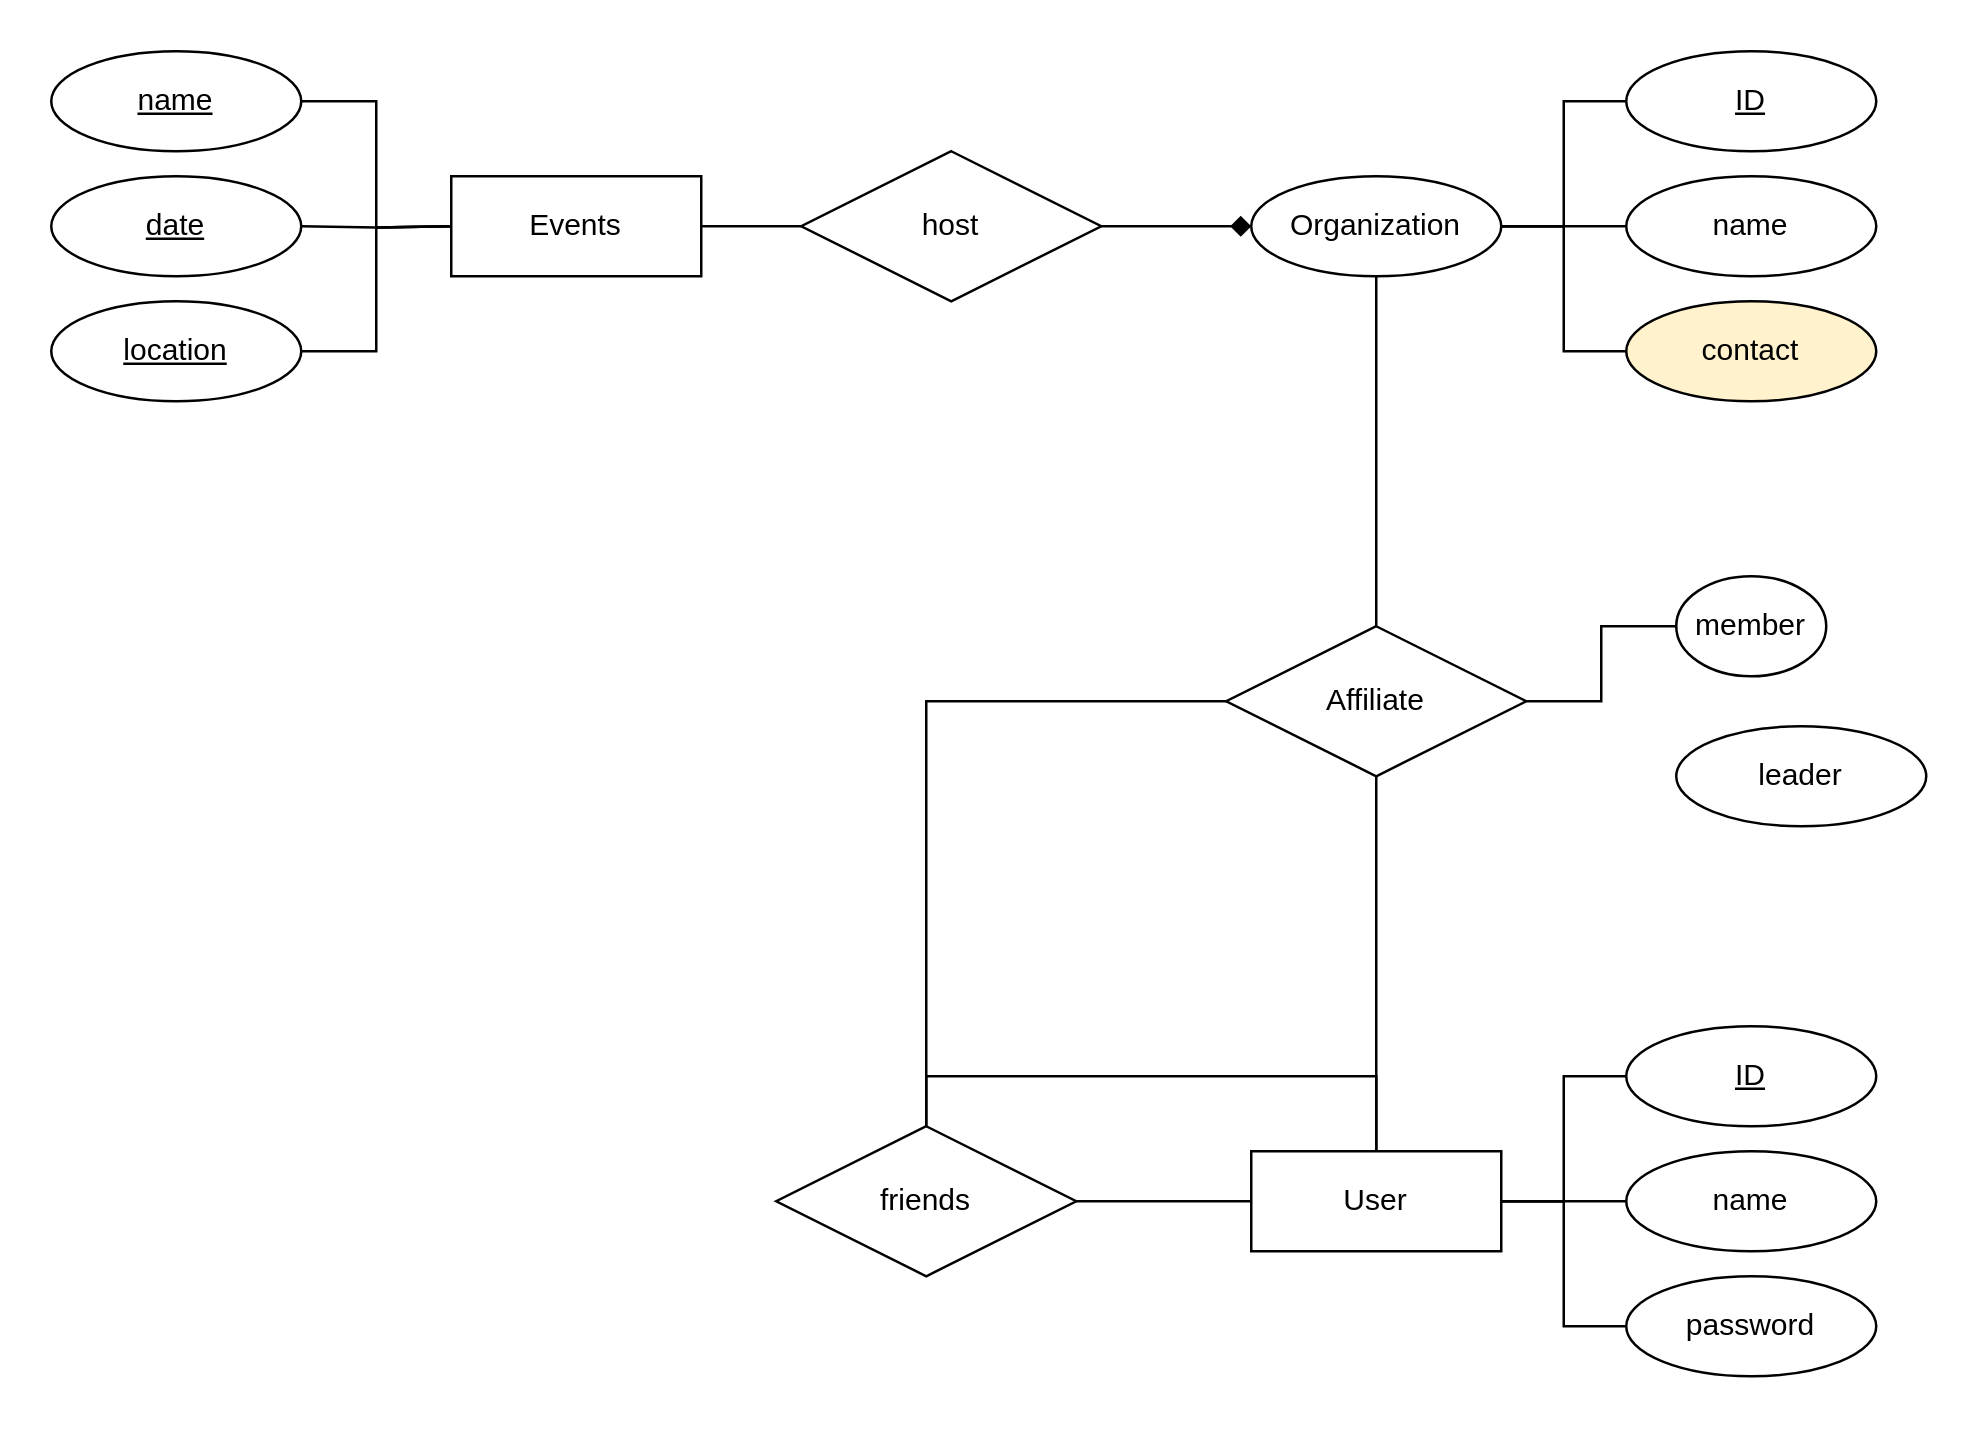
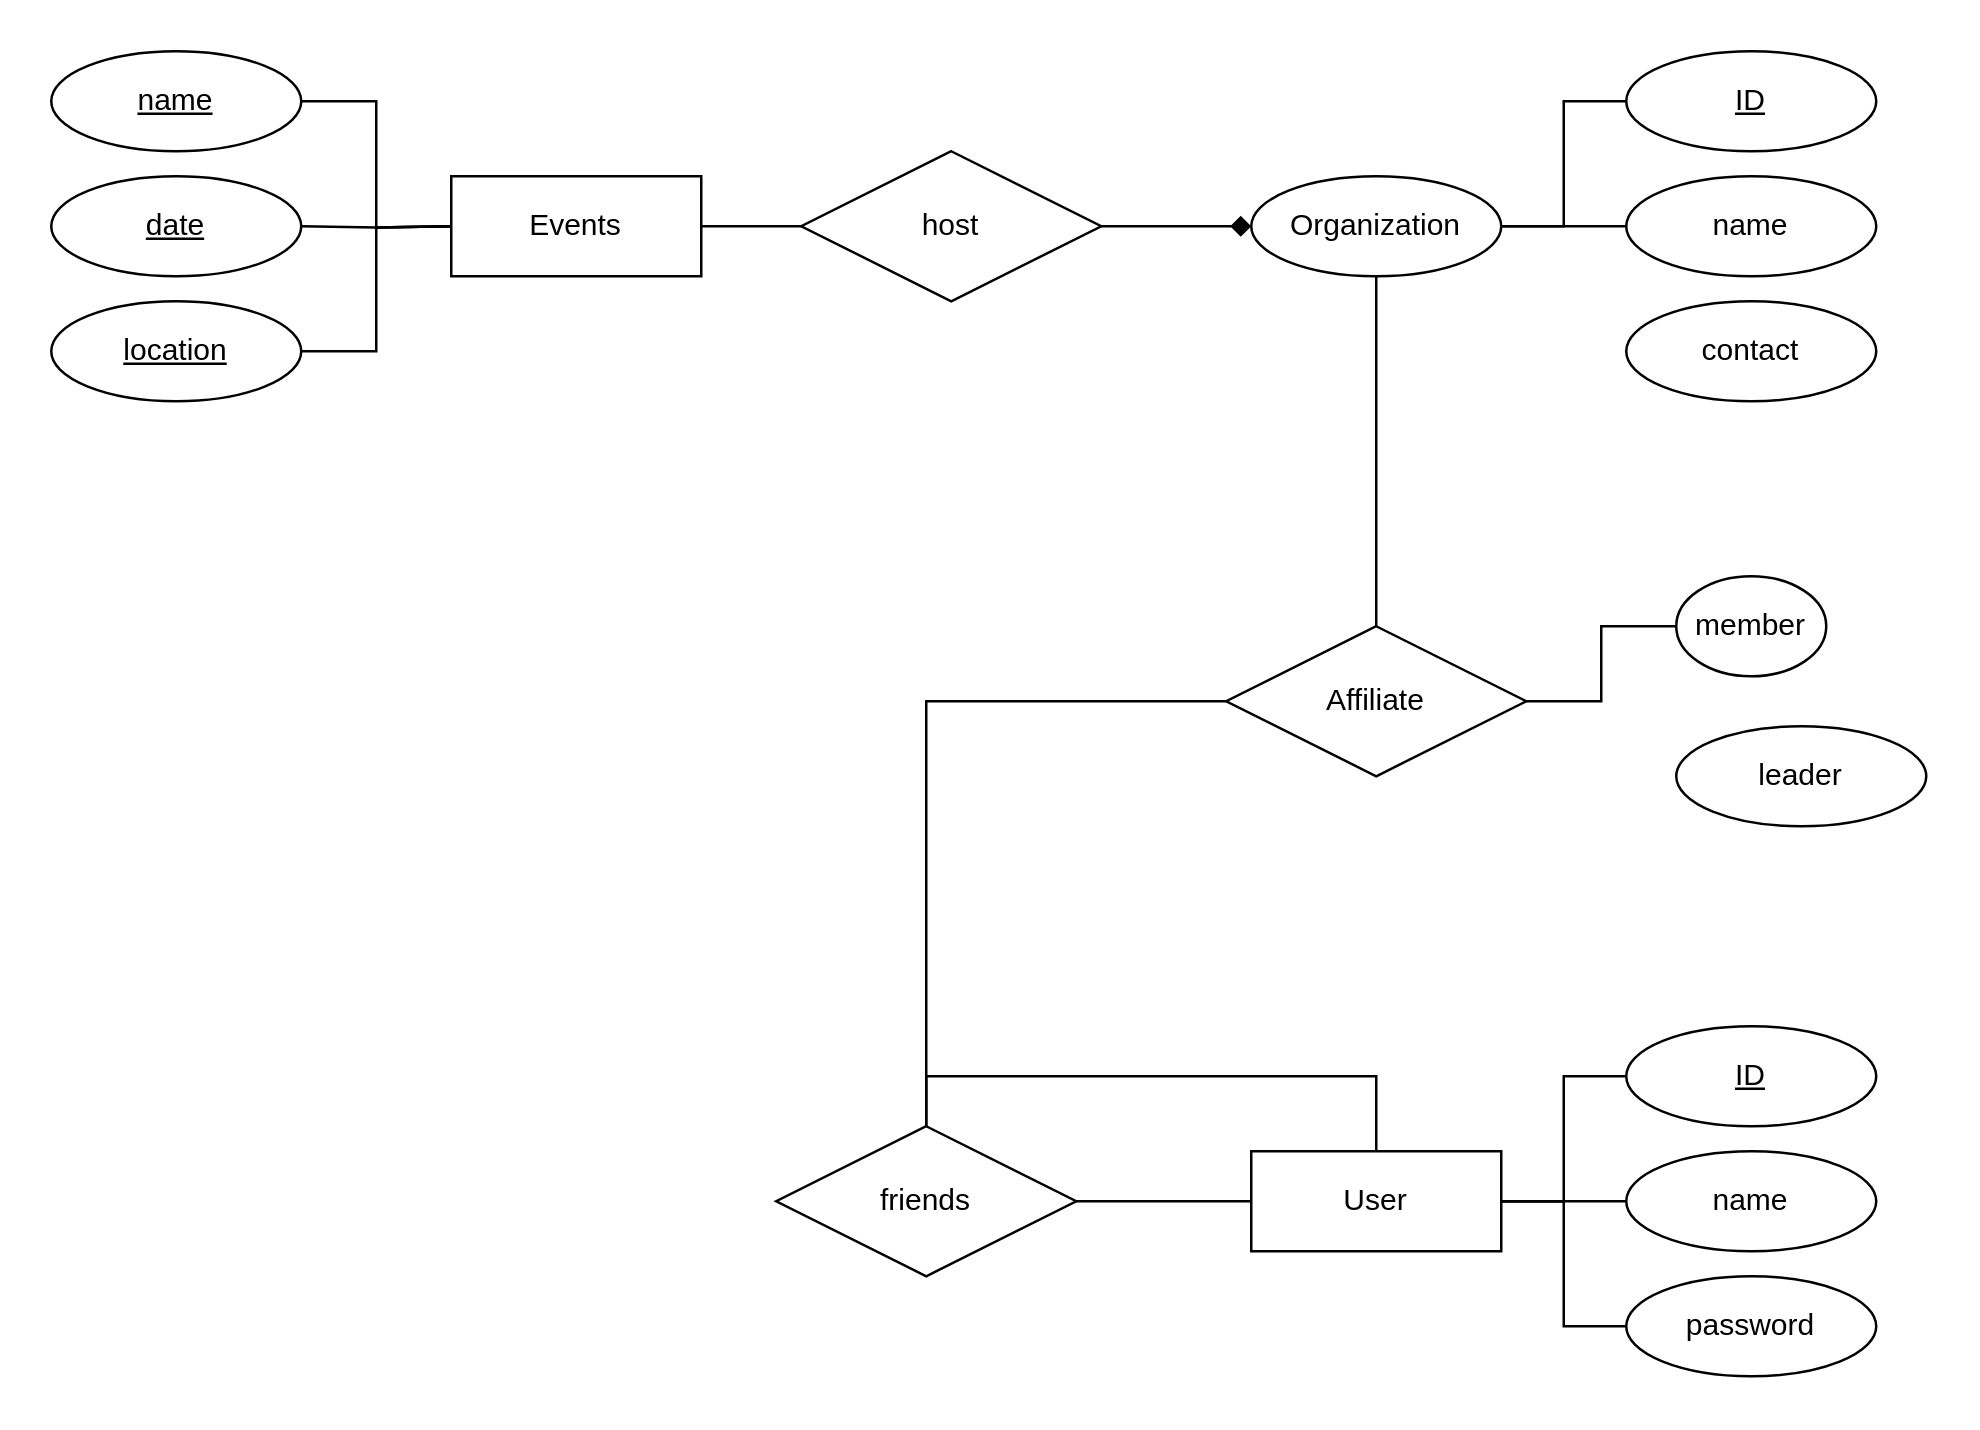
(1564, 322) -> none
(1751, 351) -> (1751, 351)
(1376, 924) -> none
